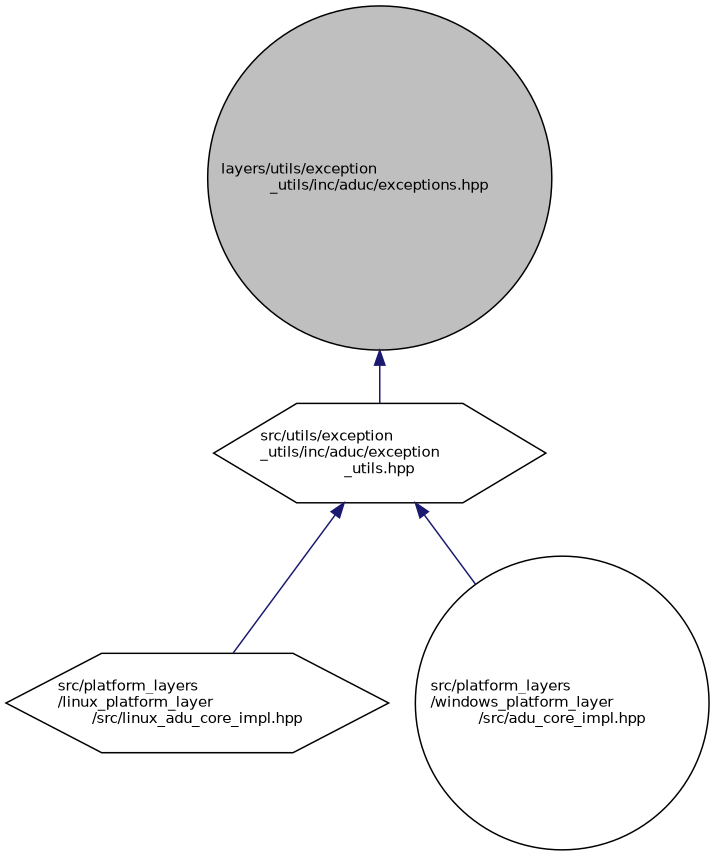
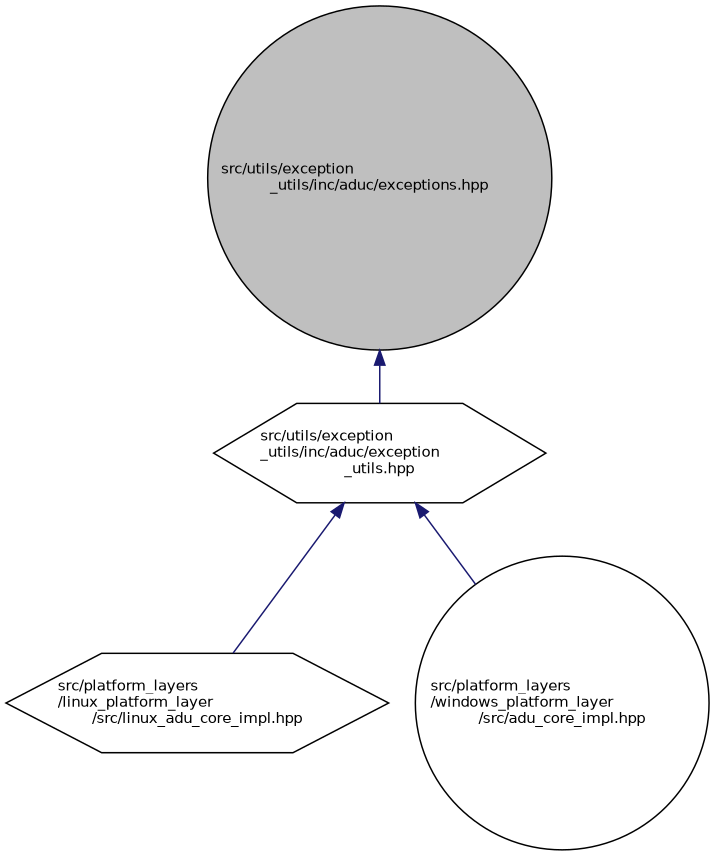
(380, 178) -> (380, 178)
